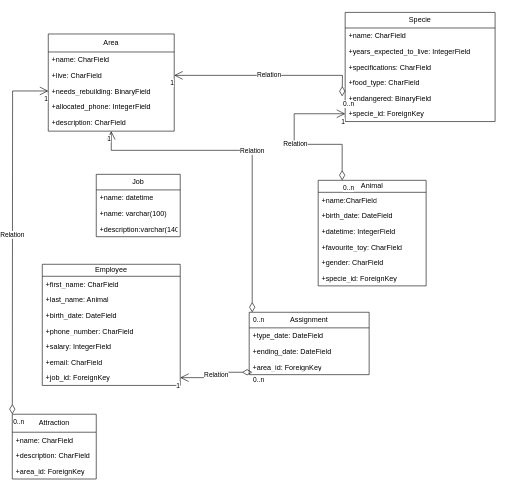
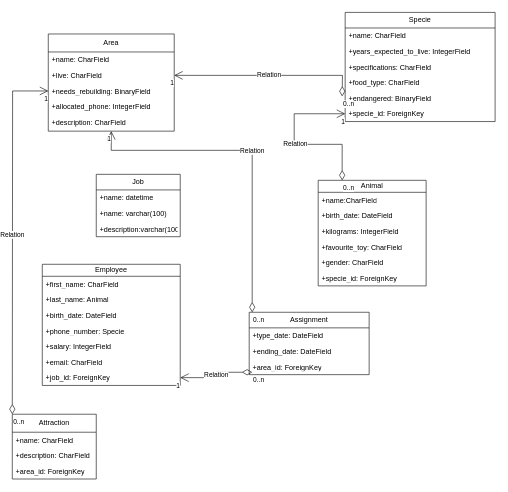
(364, 232) -> (365, 232)
(139, 234) -> (139, 234)
(91, 332) -> (85, 332)
